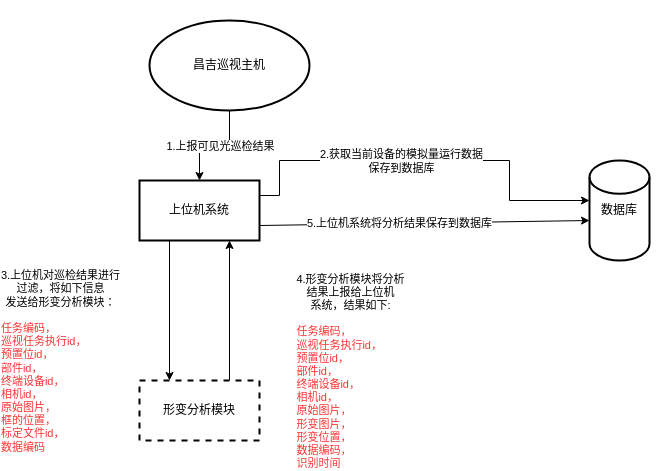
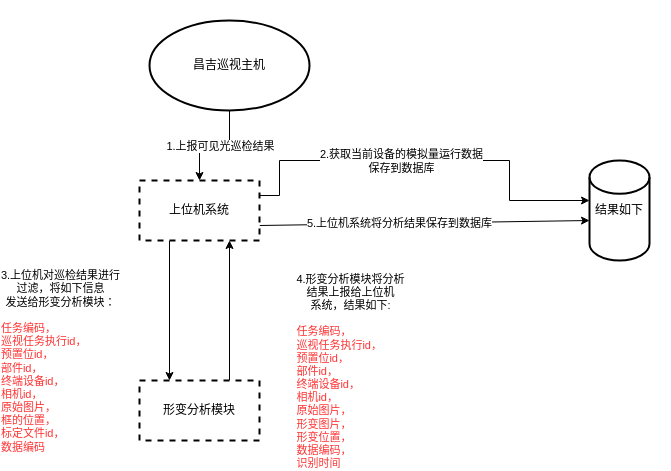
(200, 211) -> (200, 211)
(620, 211) -> (620, 211)
